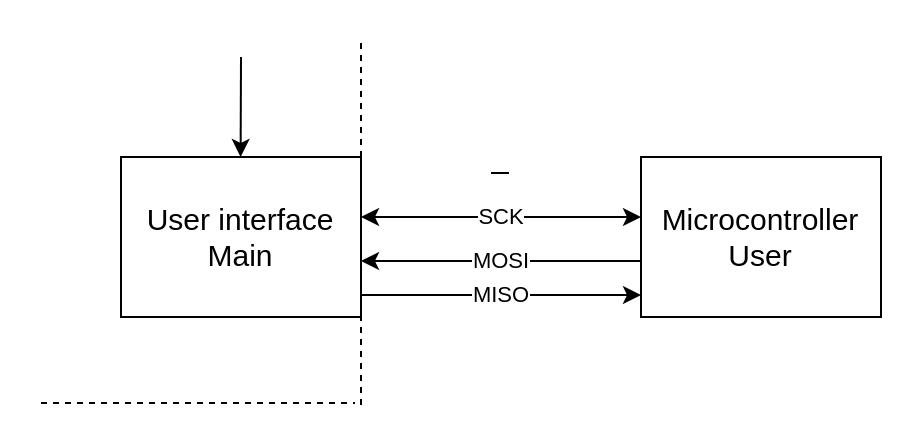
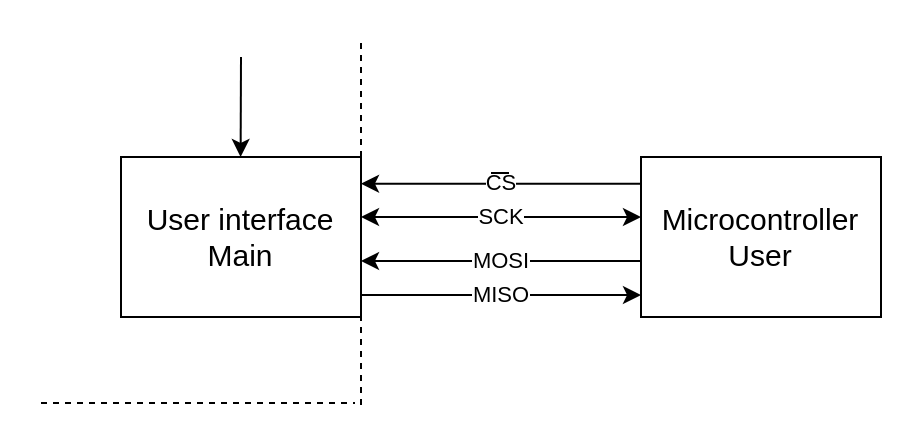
none -> (508, 184)
